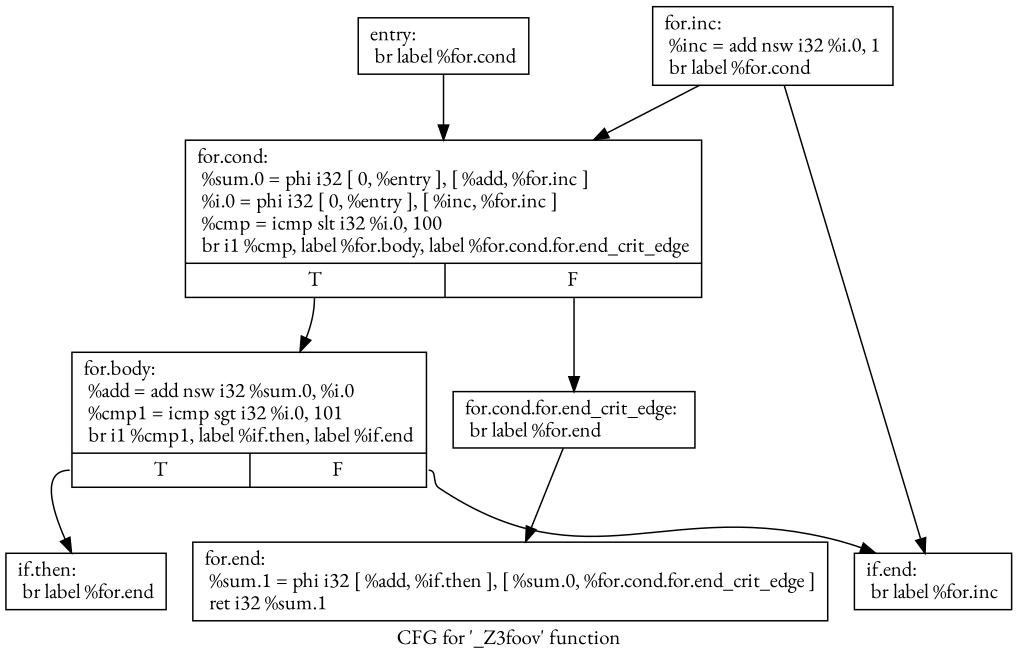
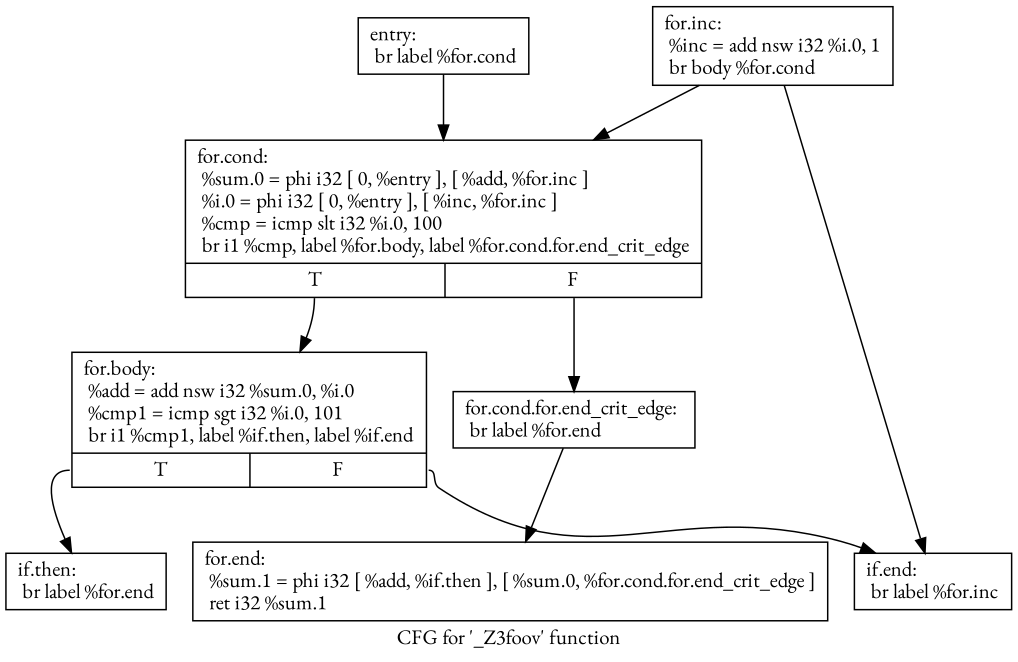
(738, 67) -> (740, 67)
